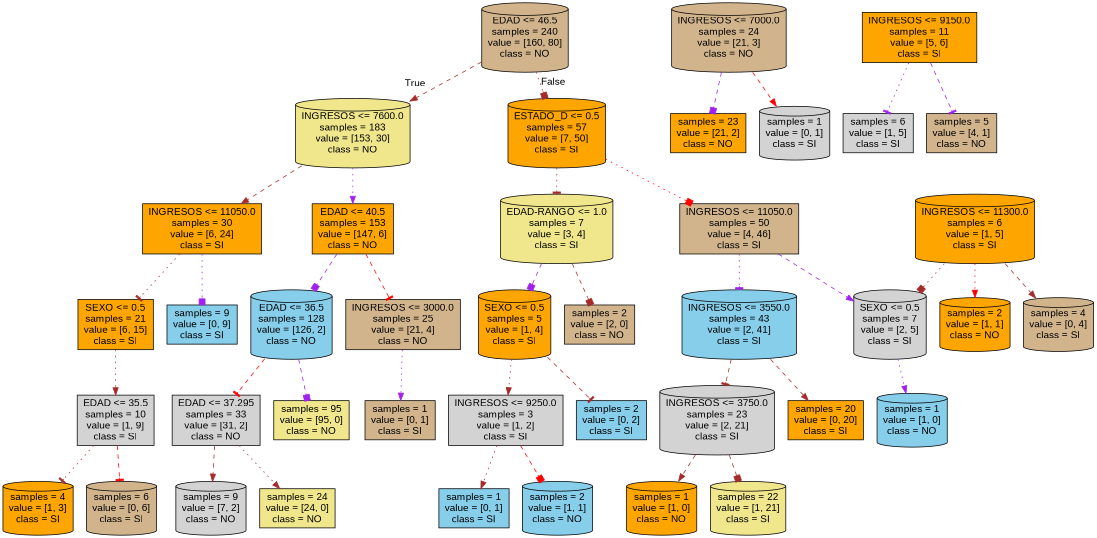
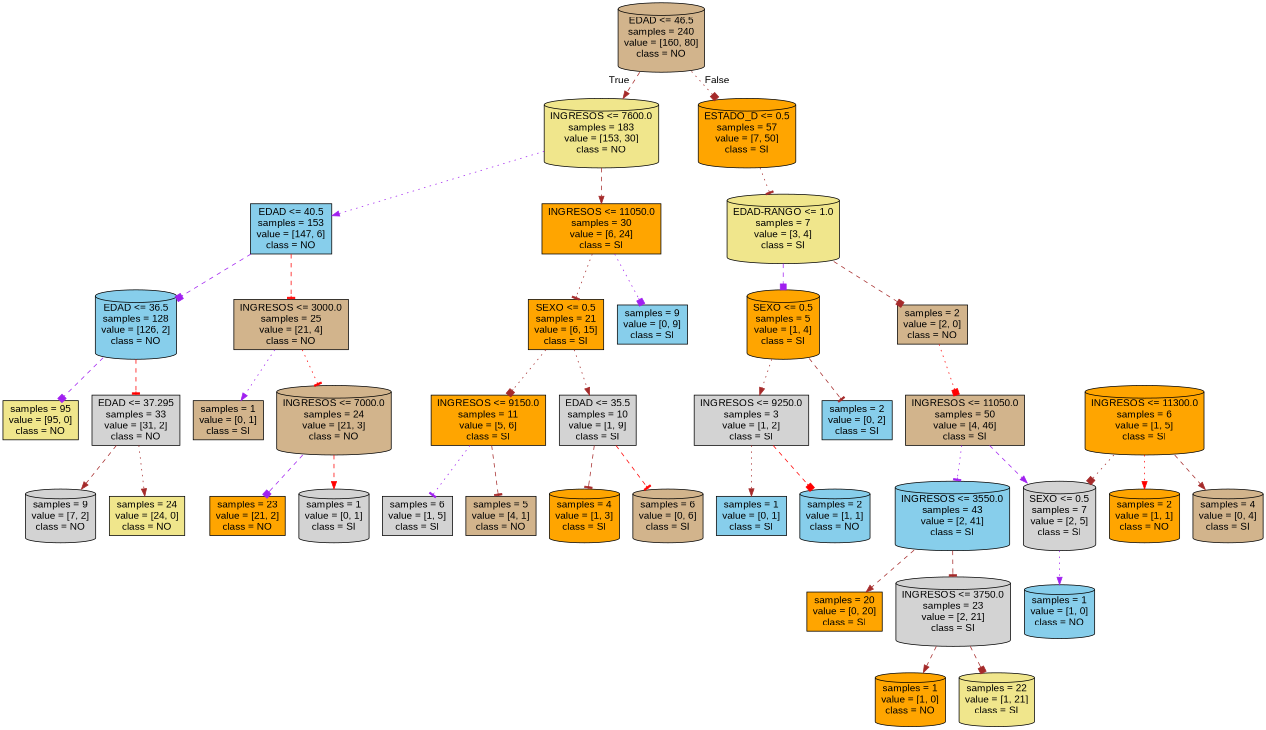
(941, 86) -> (495, 469)
(645, 180) -> (947, 366)
(353, 229) -> (291, 229)
none -> (310, 366)
none -> (530, 370)
(79, 462) -> (592, 465)
